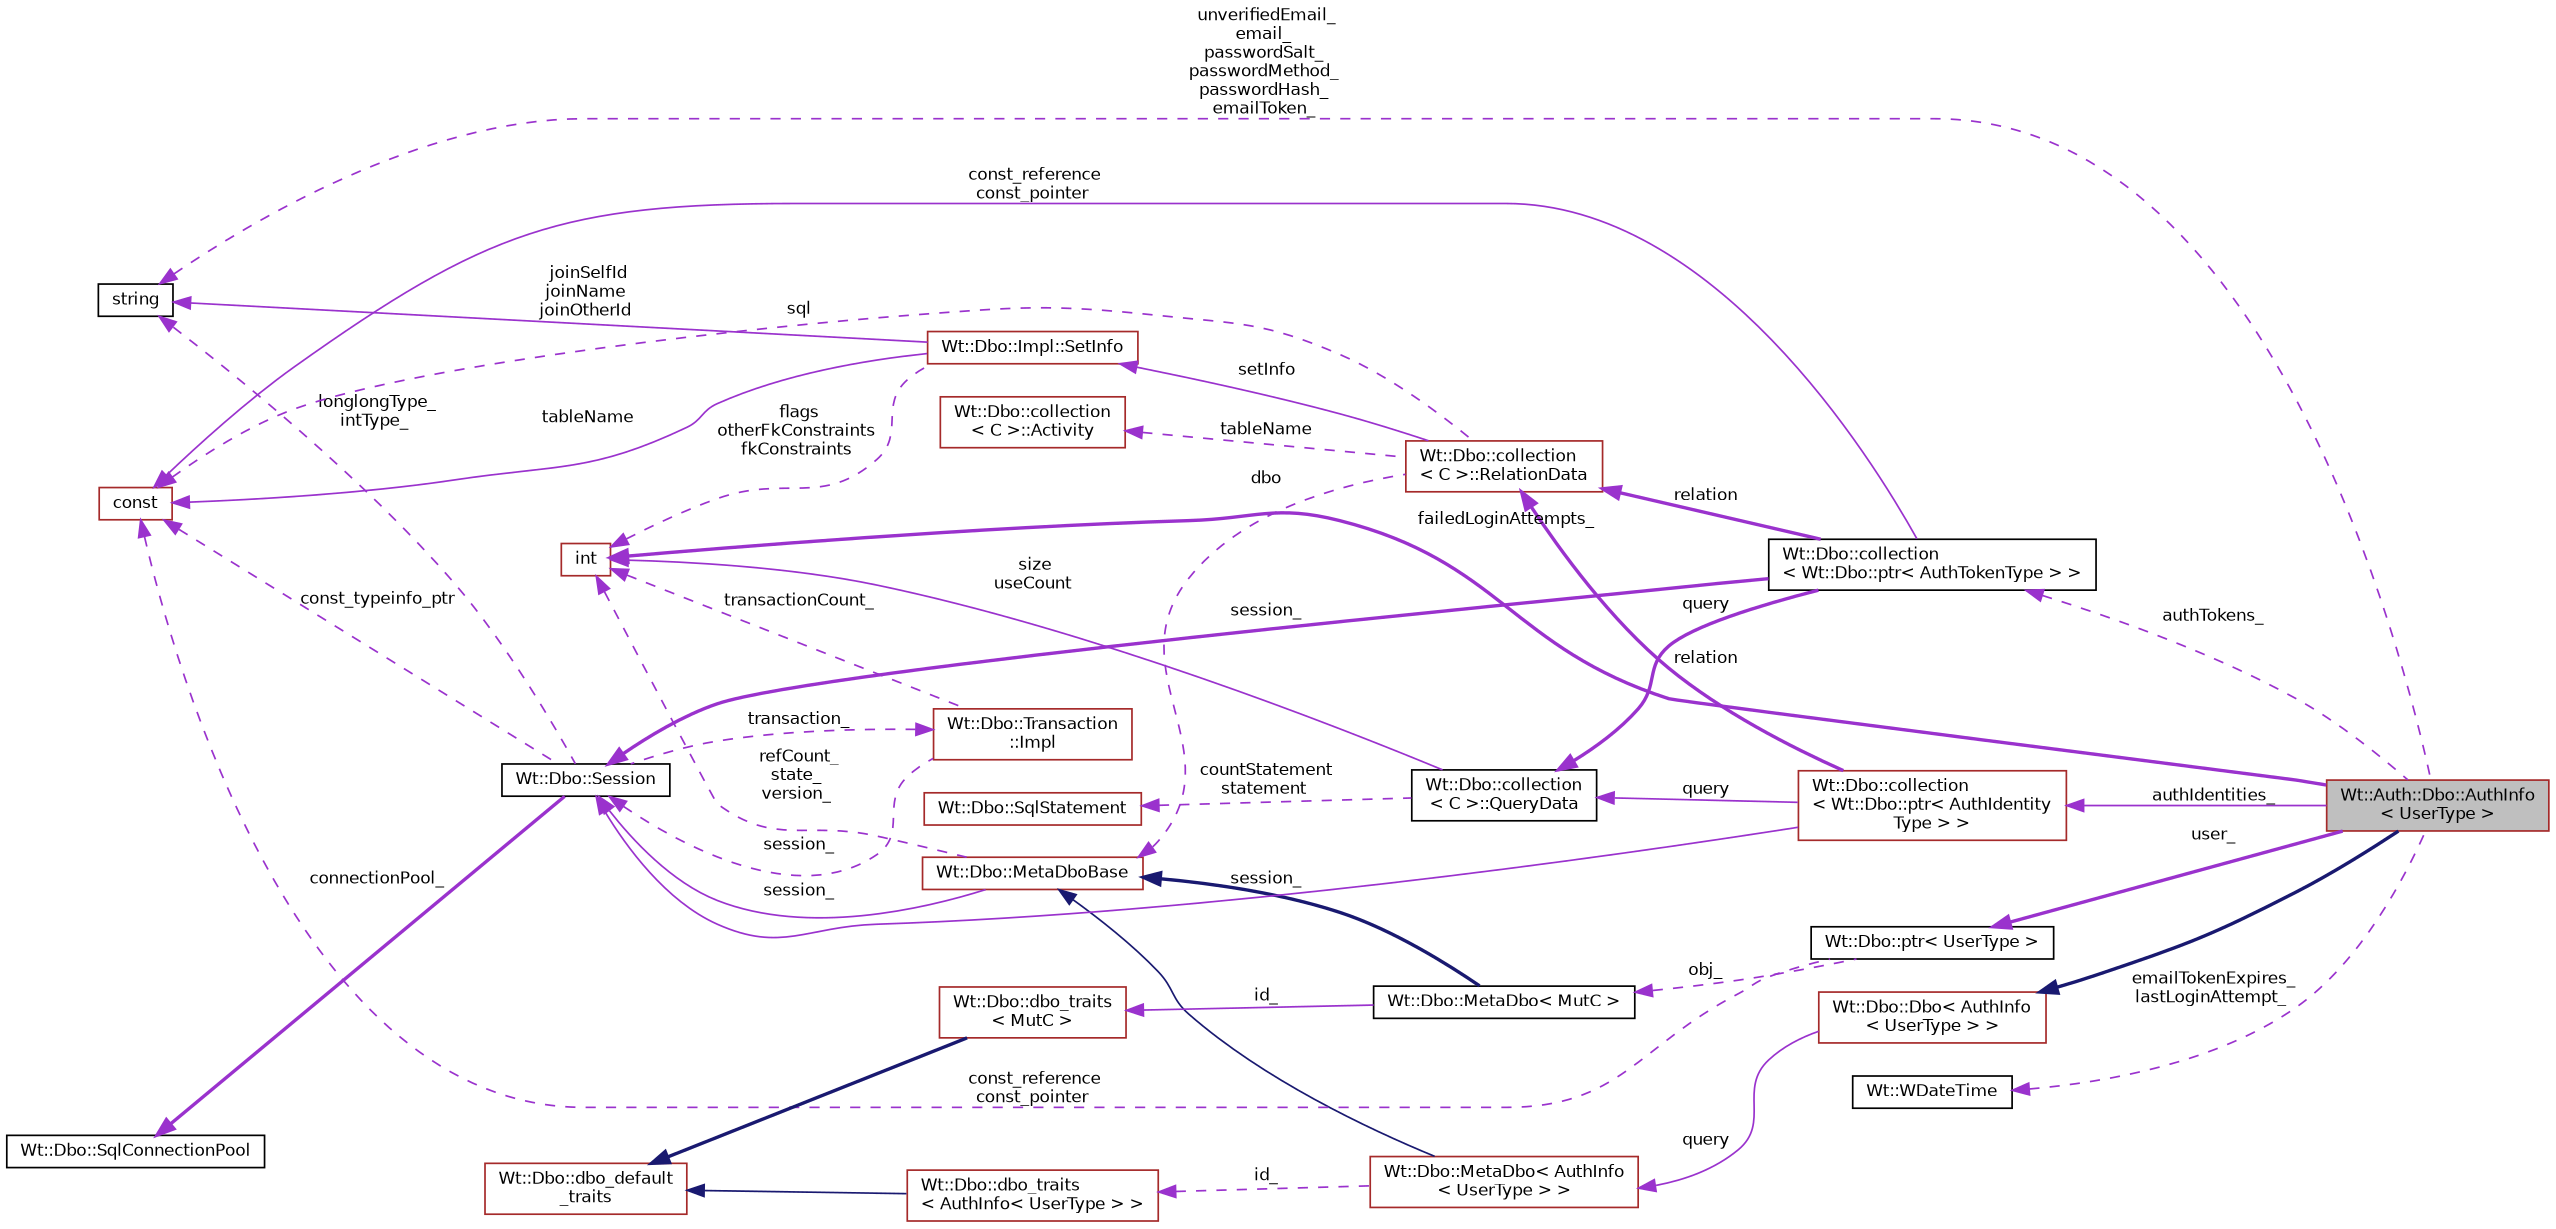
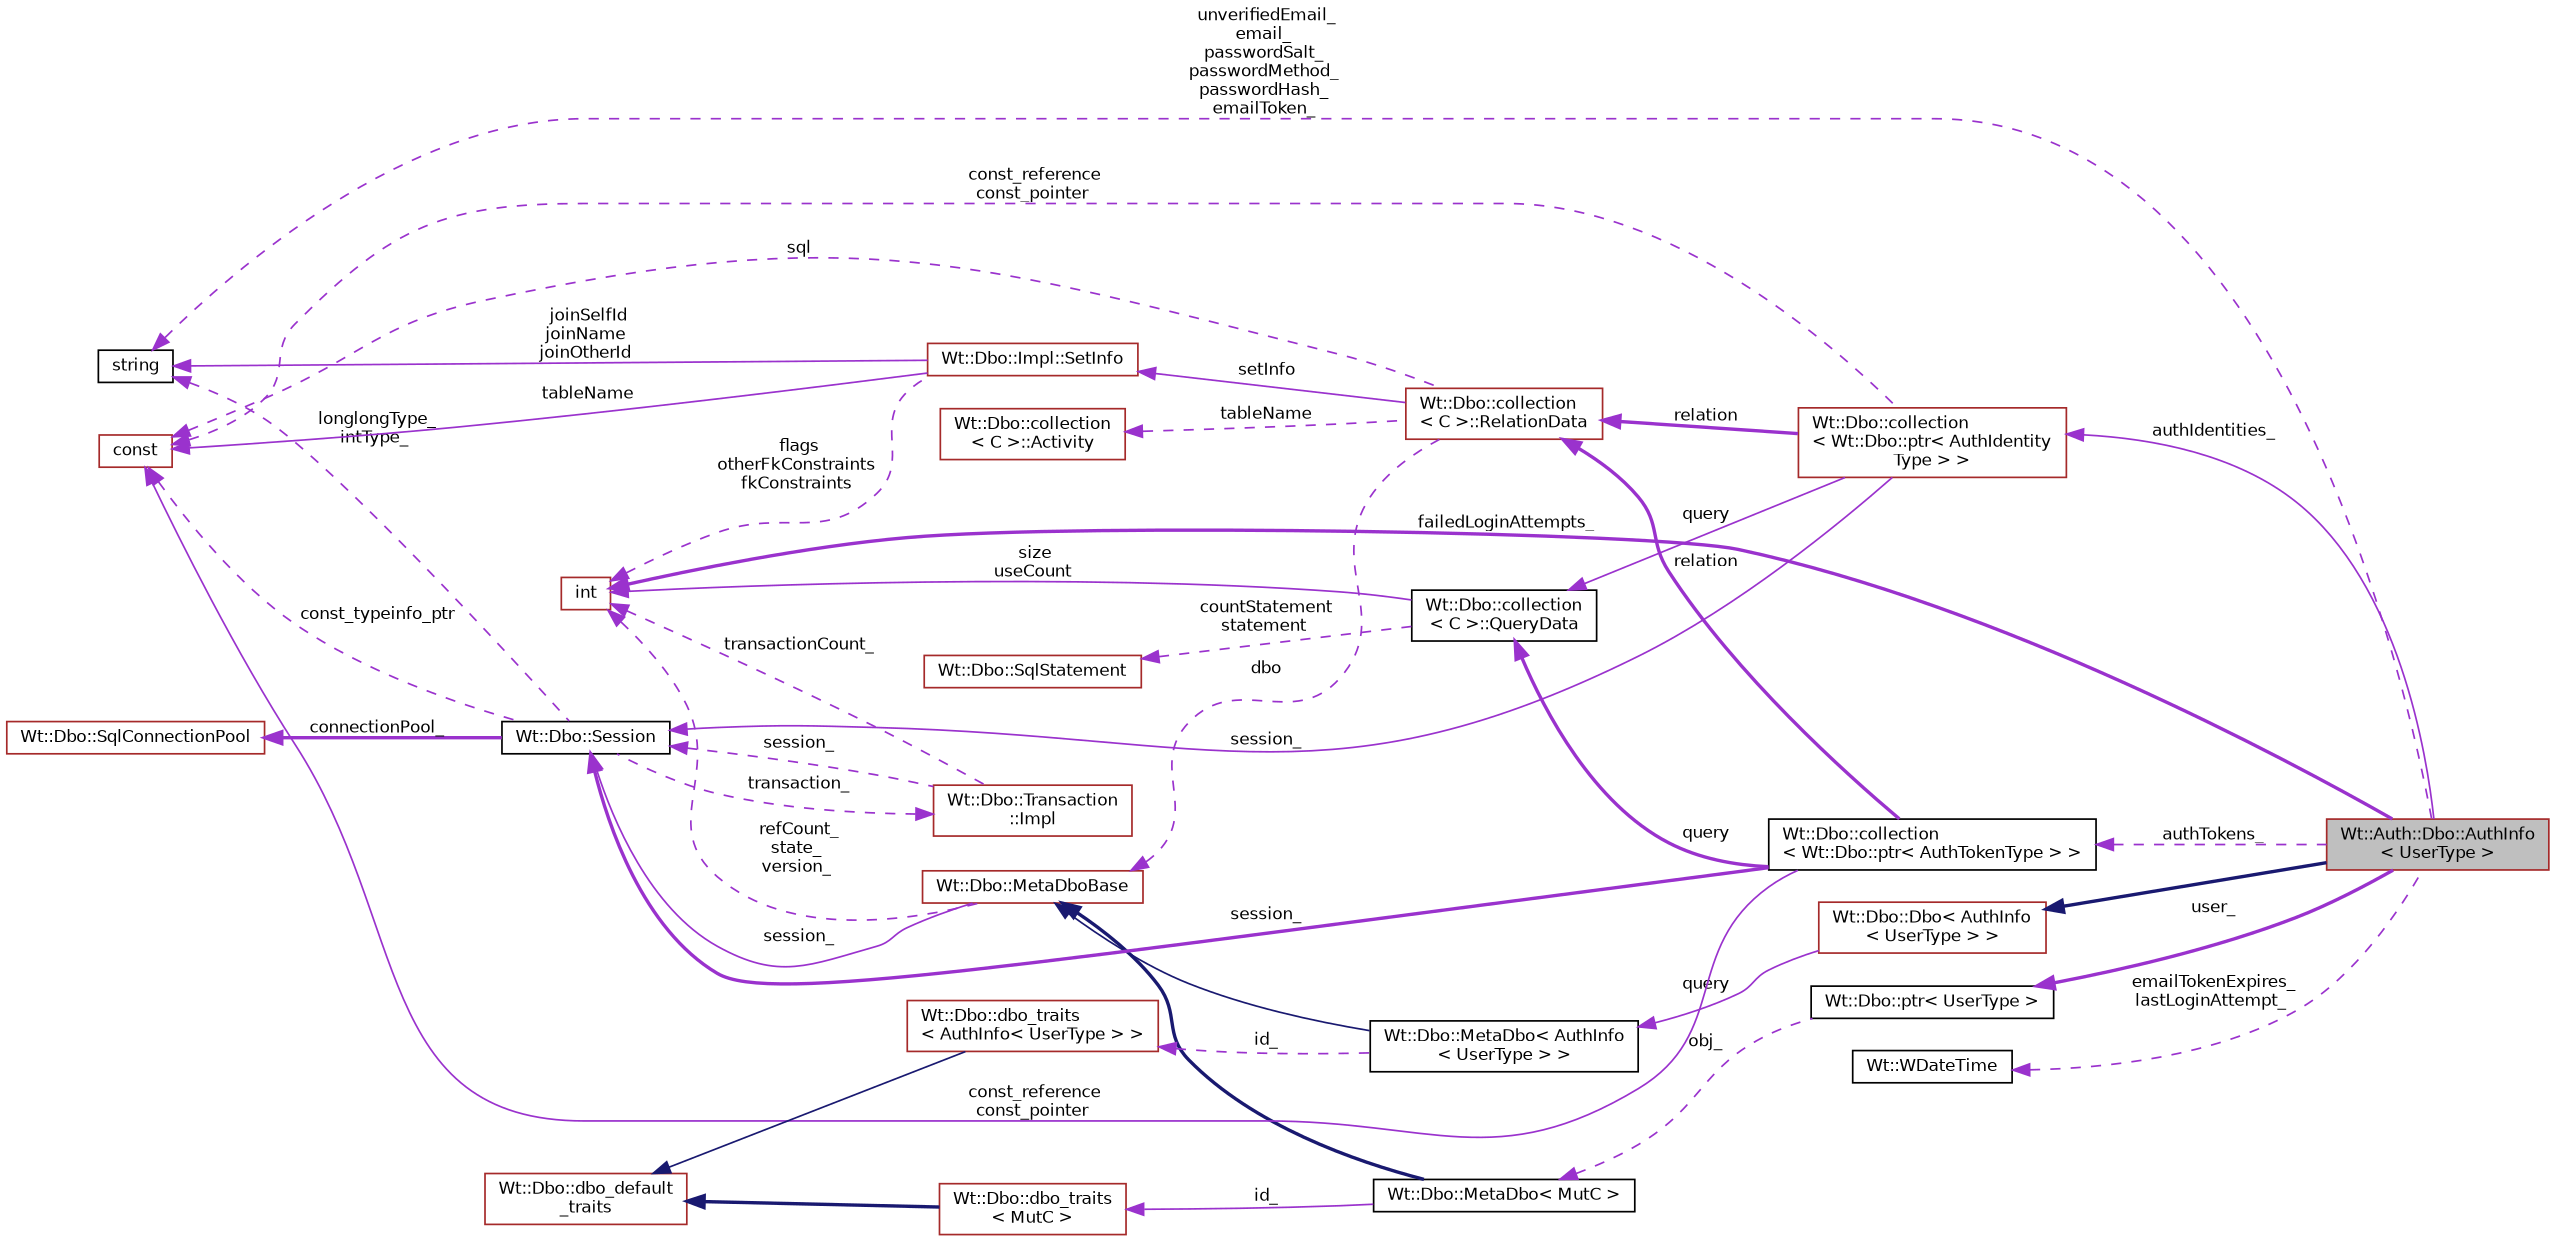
(841, 1107) -> (1024, 204)
(136, 1151) -> (136, 738)
(1504, 1182) -> (1504, 1046)
